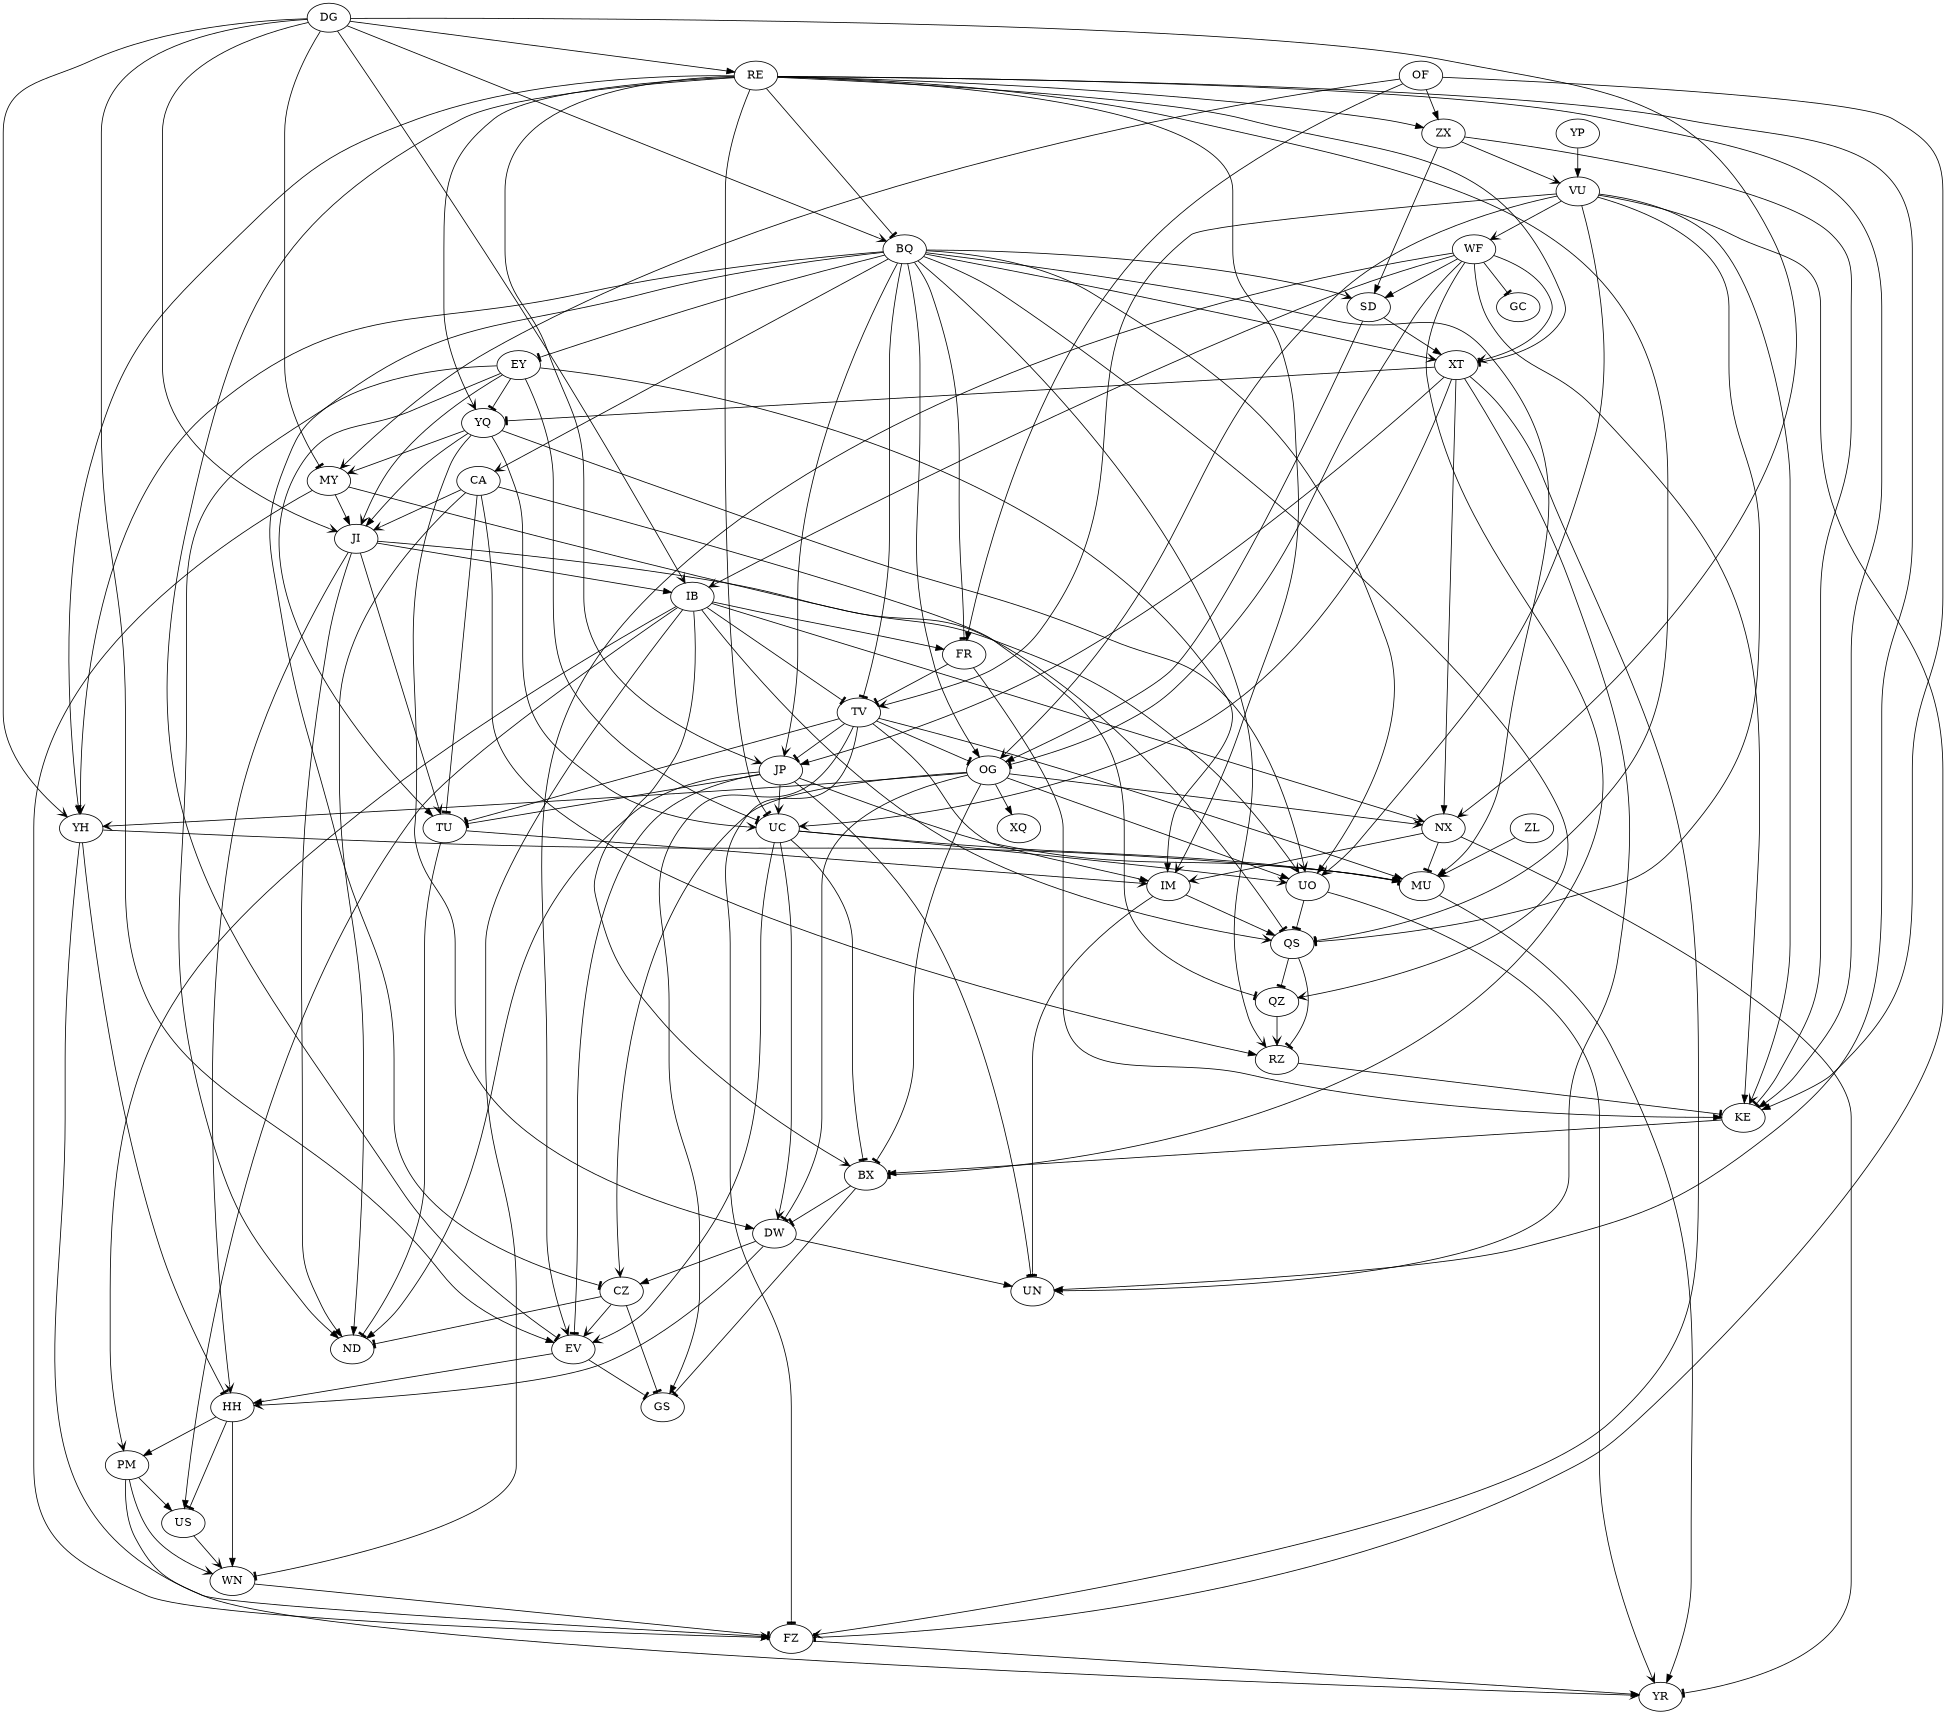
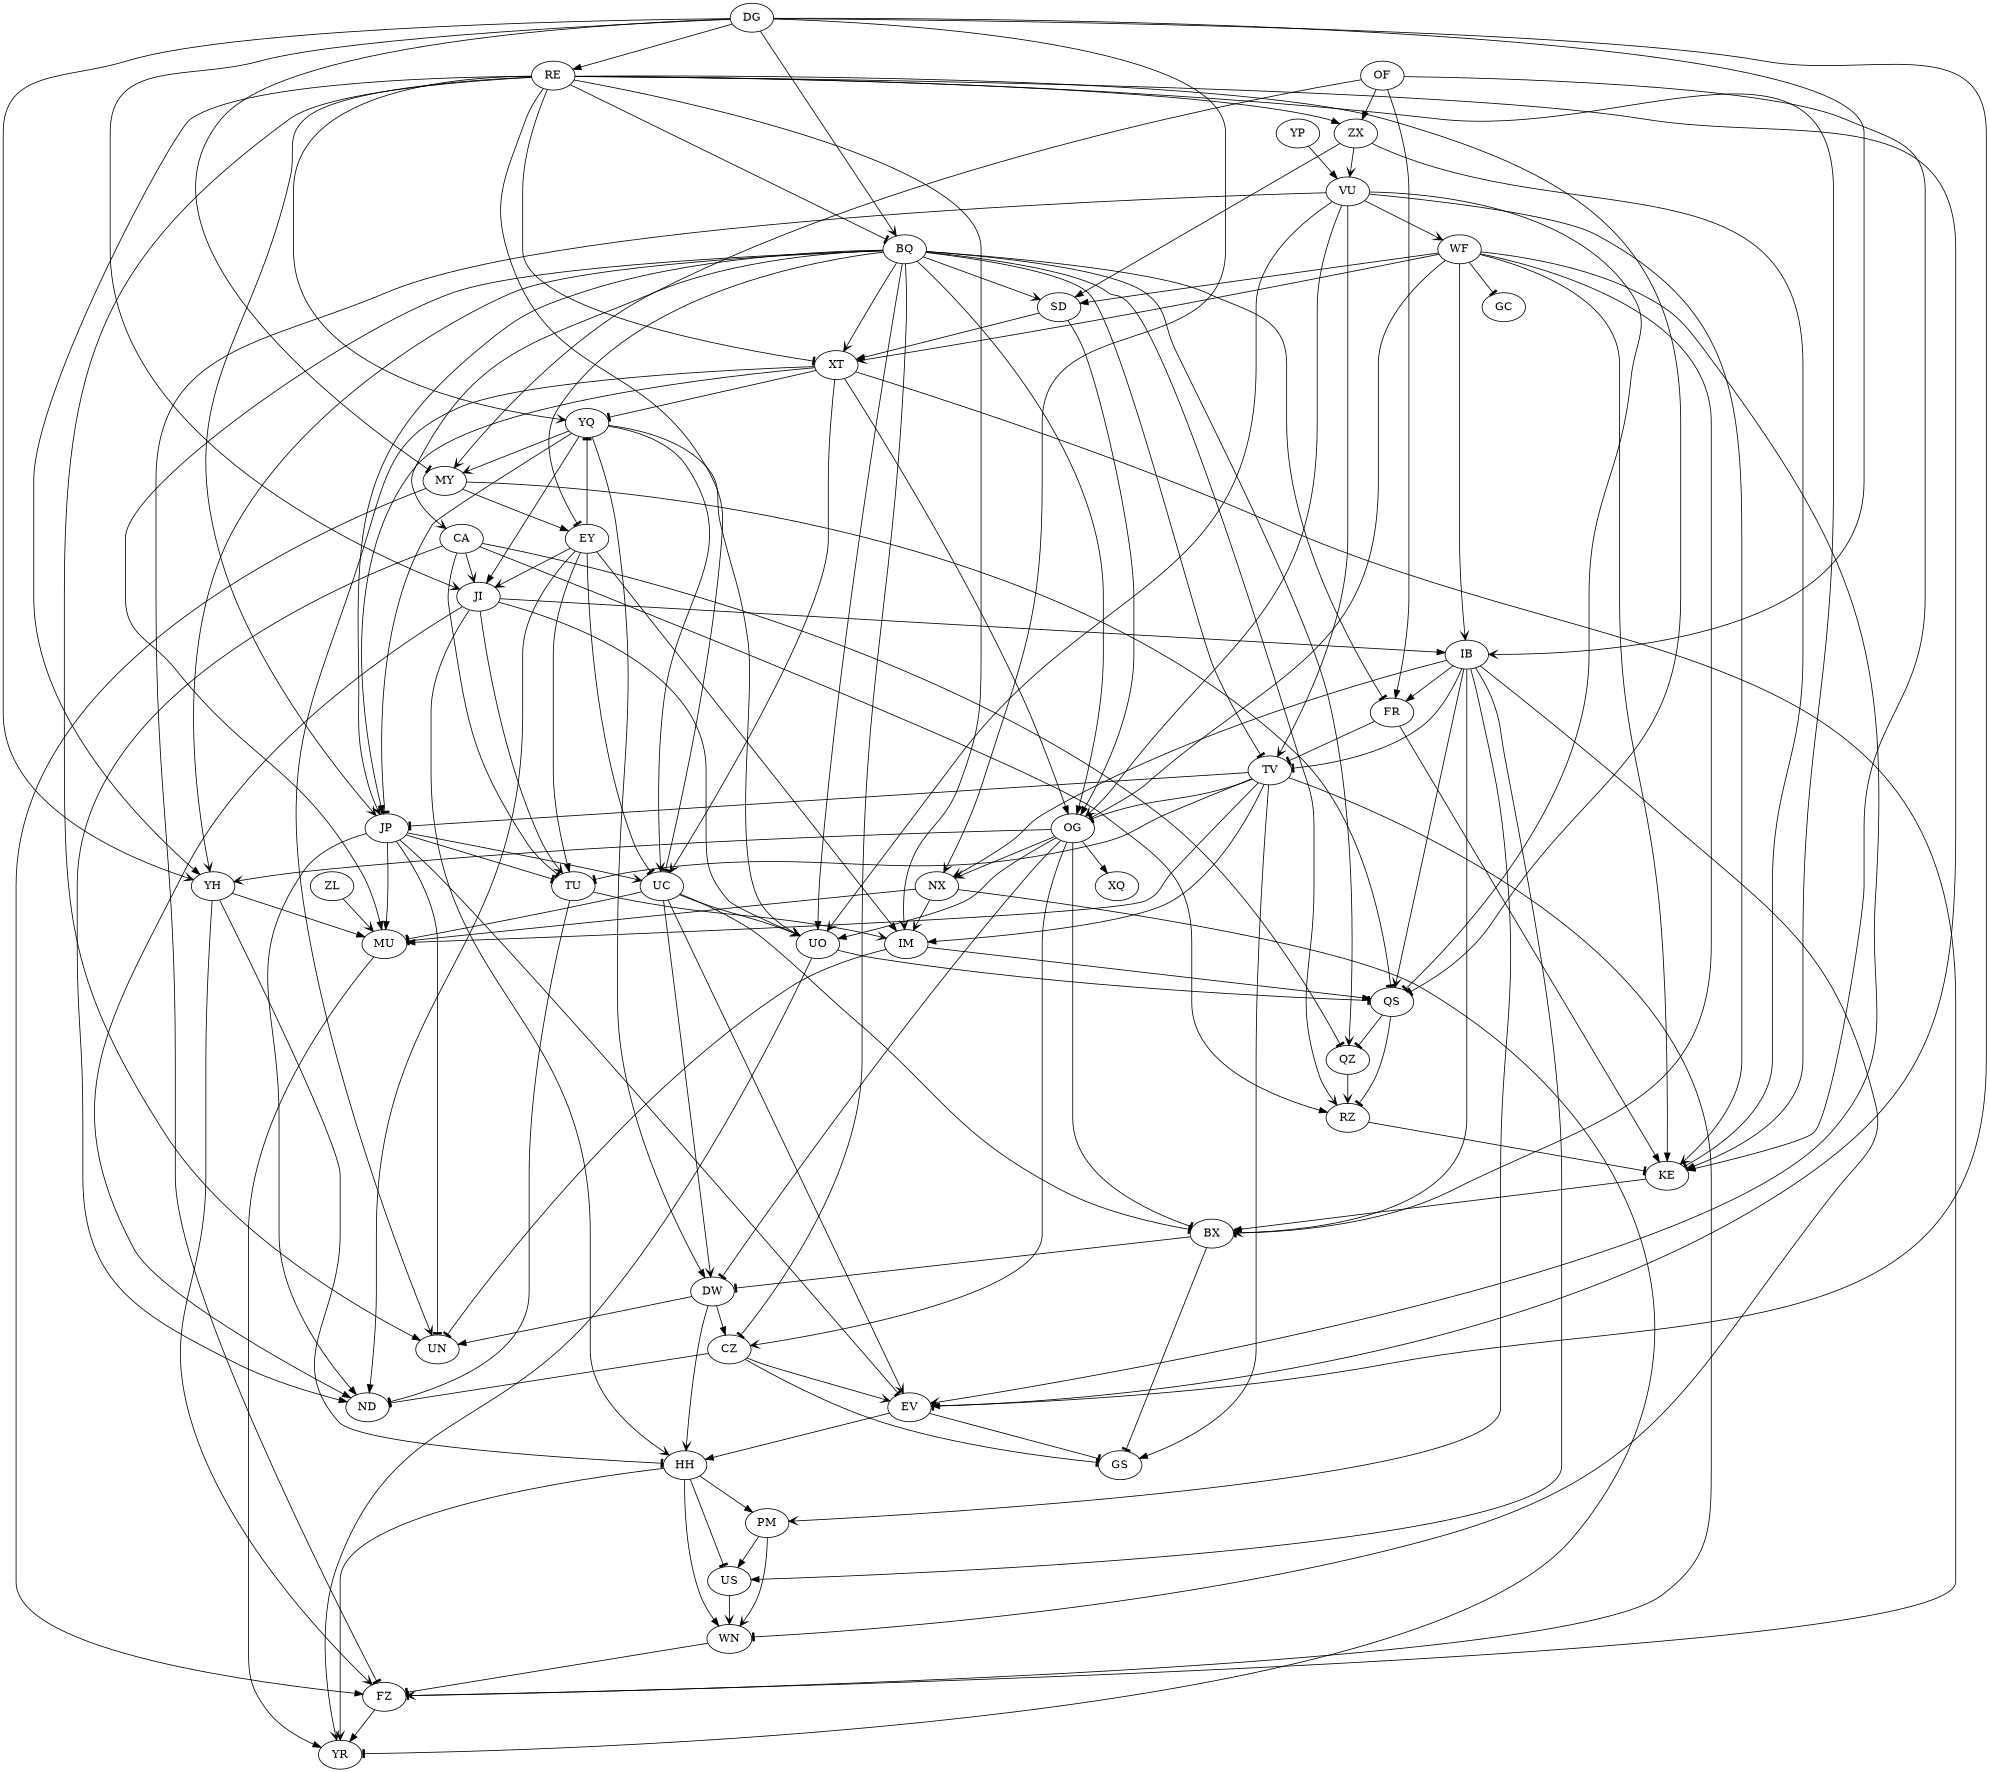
(341, 506) -> (512, 509)
none -> (406, 582)
(1450, 593) -> (967, 587)
(840, 1662) -> (416, 1520)
